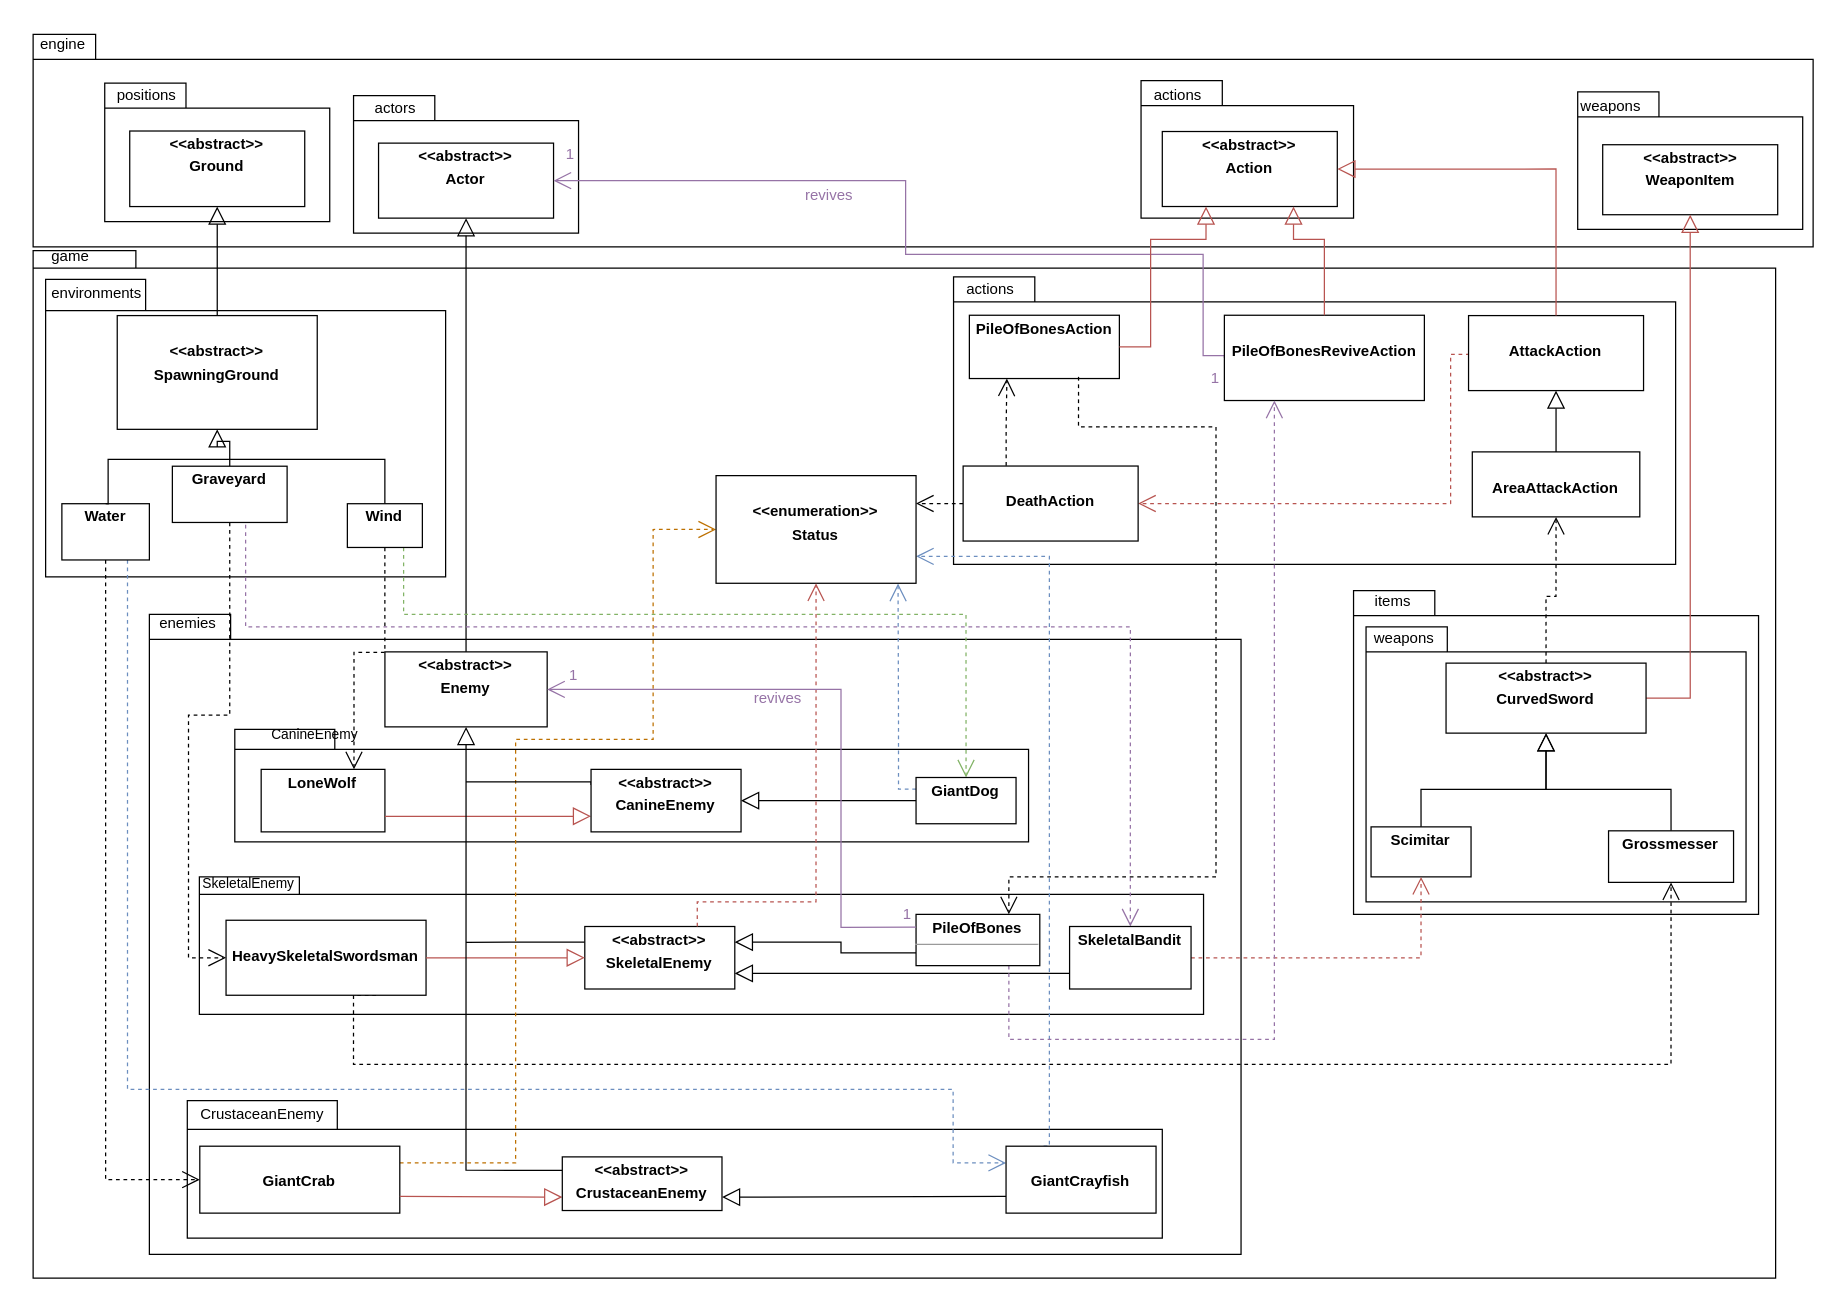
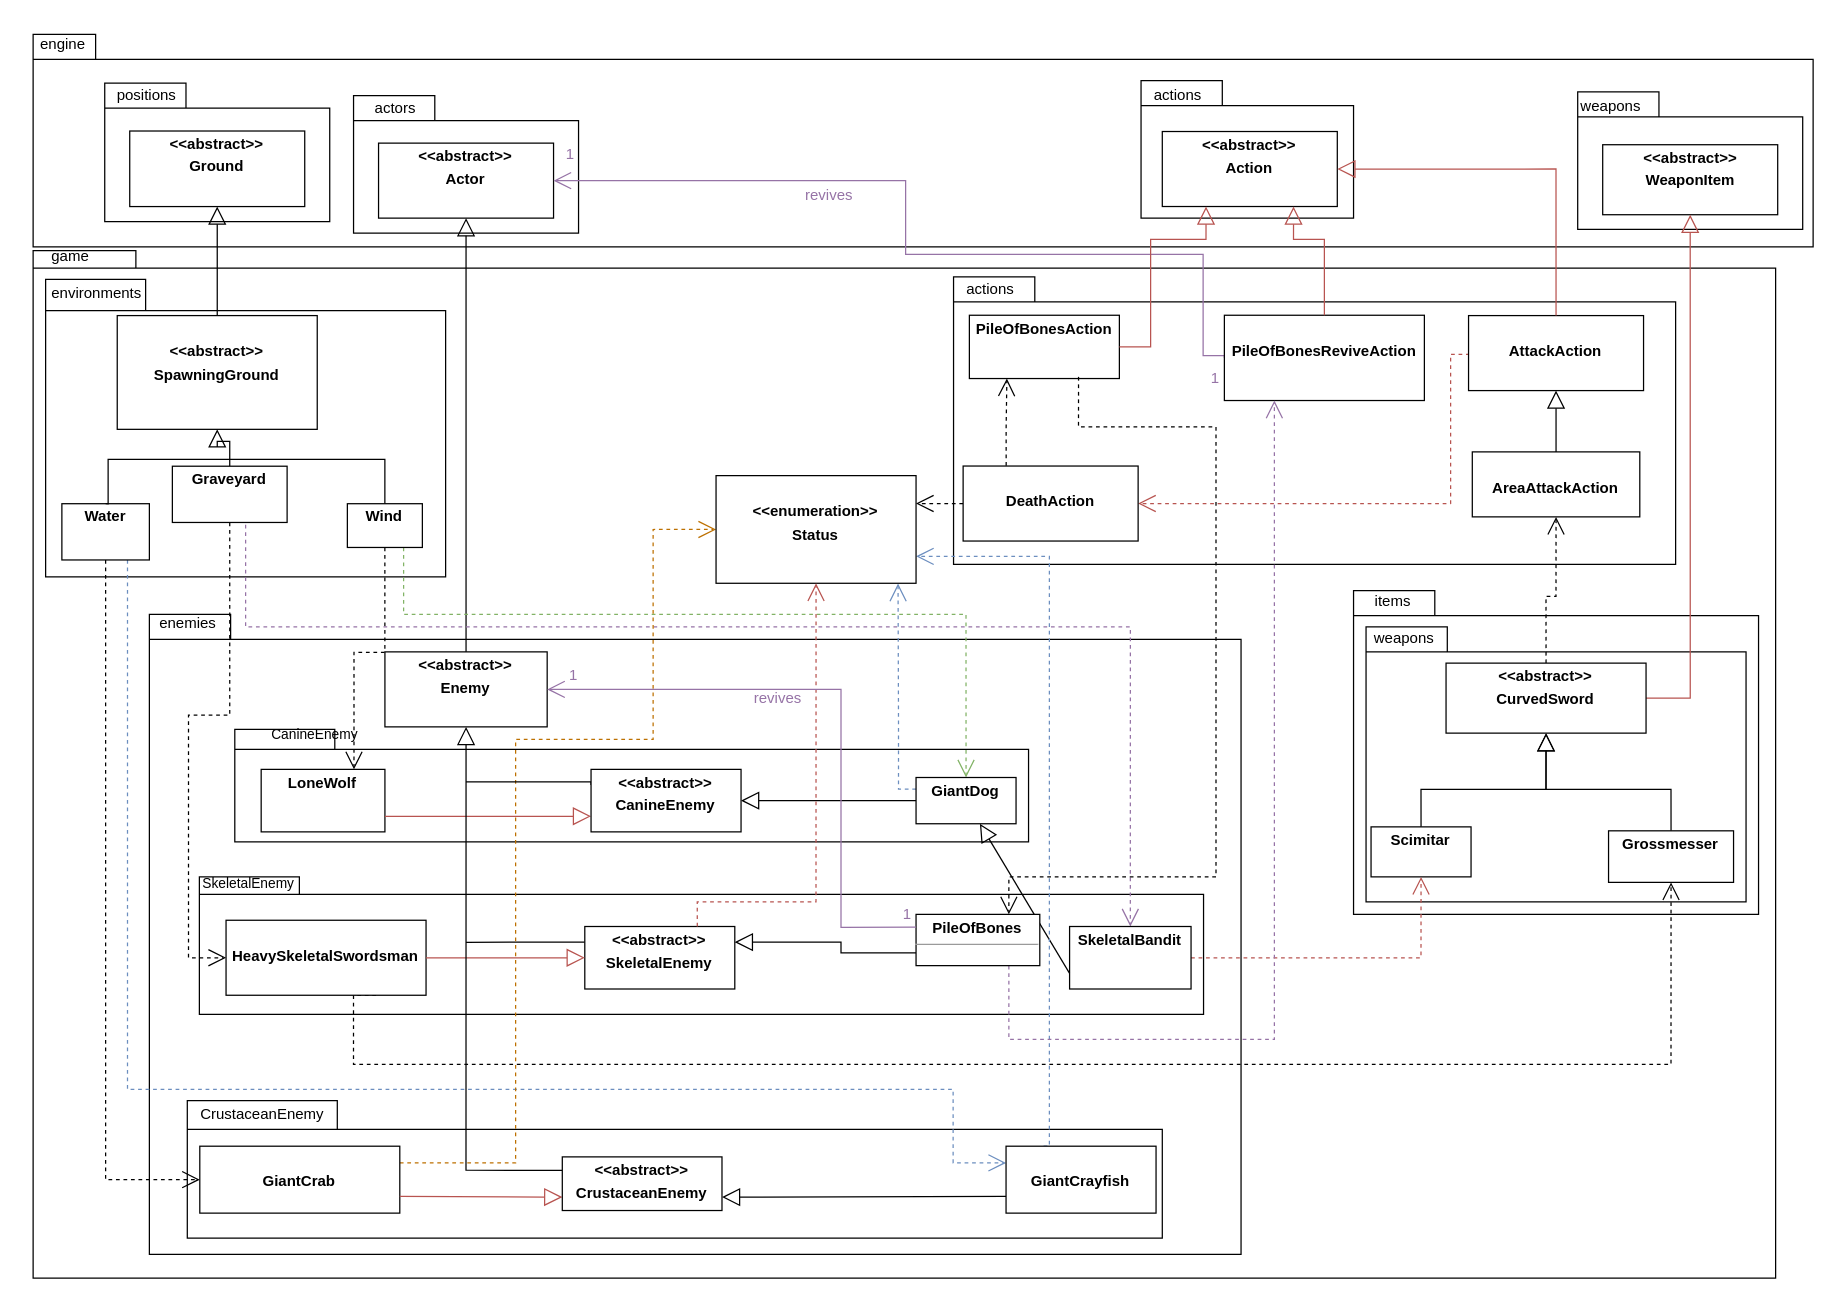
(912, 973) -> (1012, 878)
